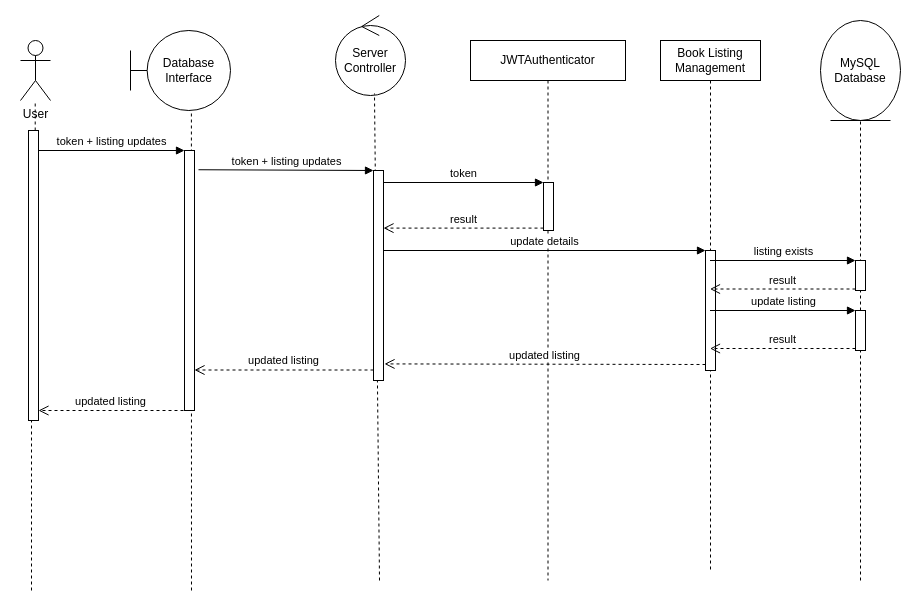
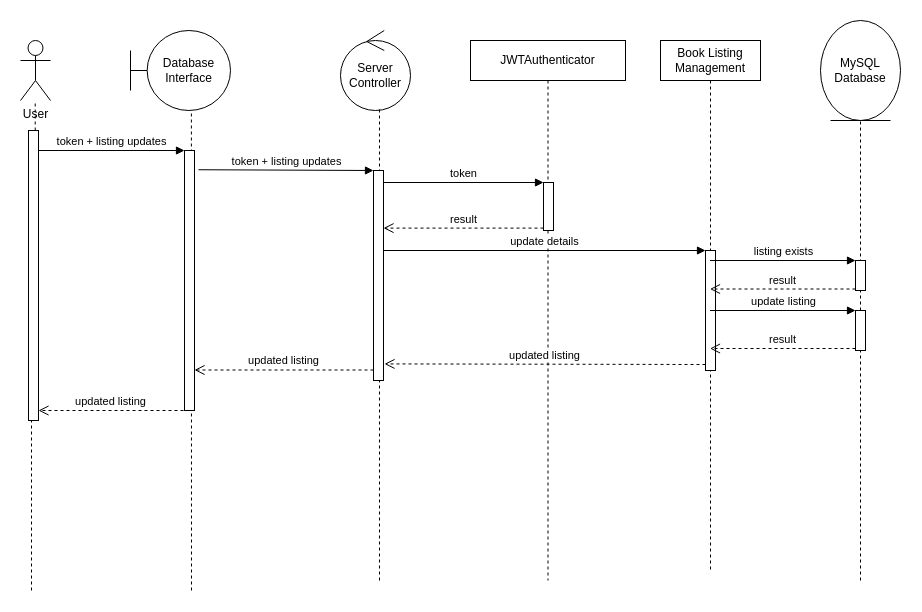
(371, 56) -> (376, 71)
